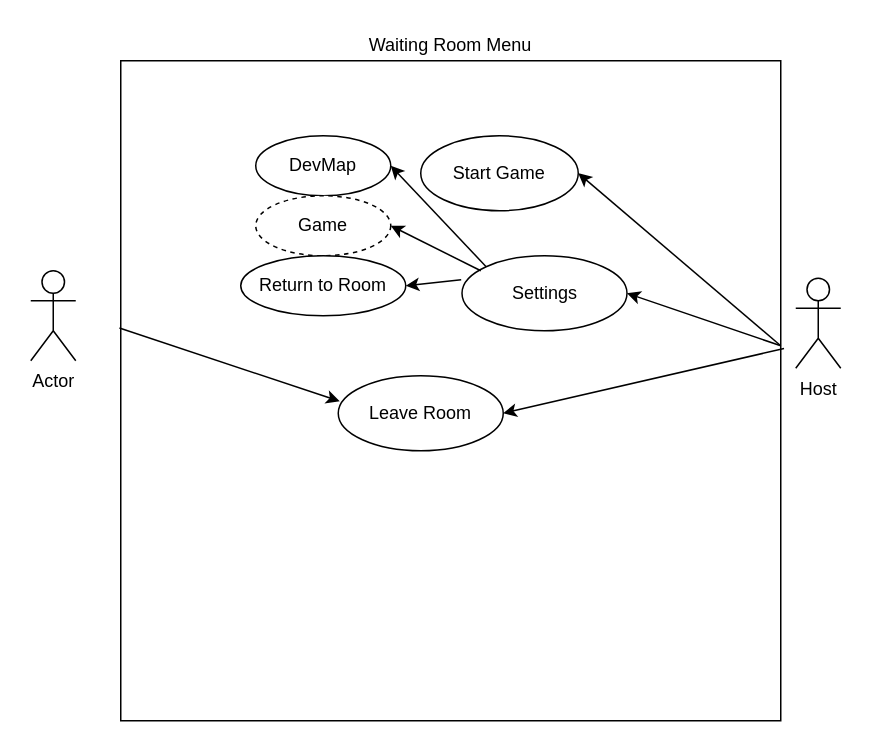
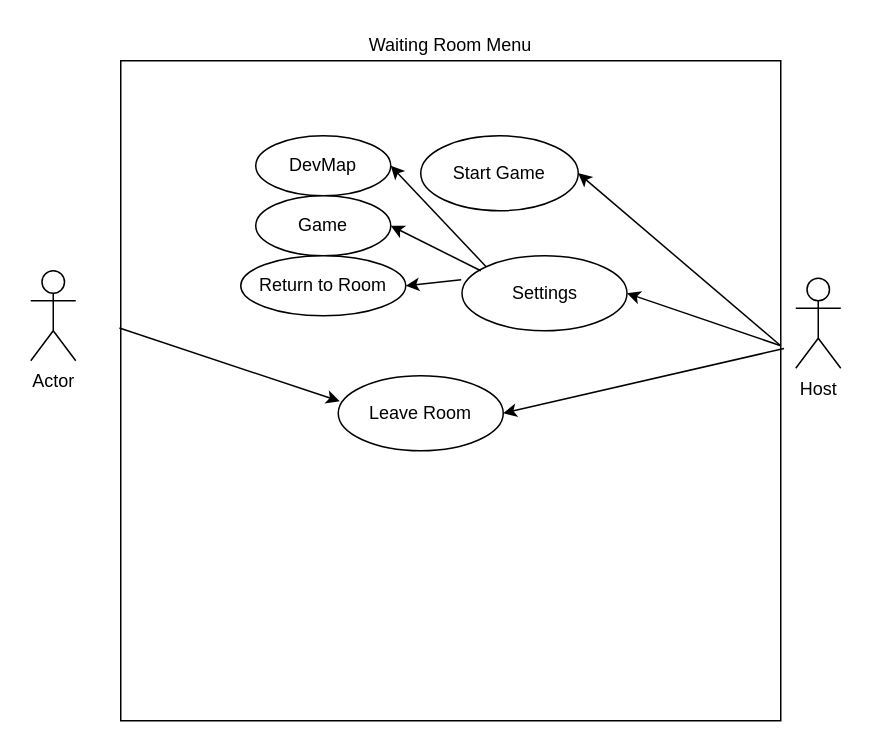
(323, 226) -> (323, 226)
